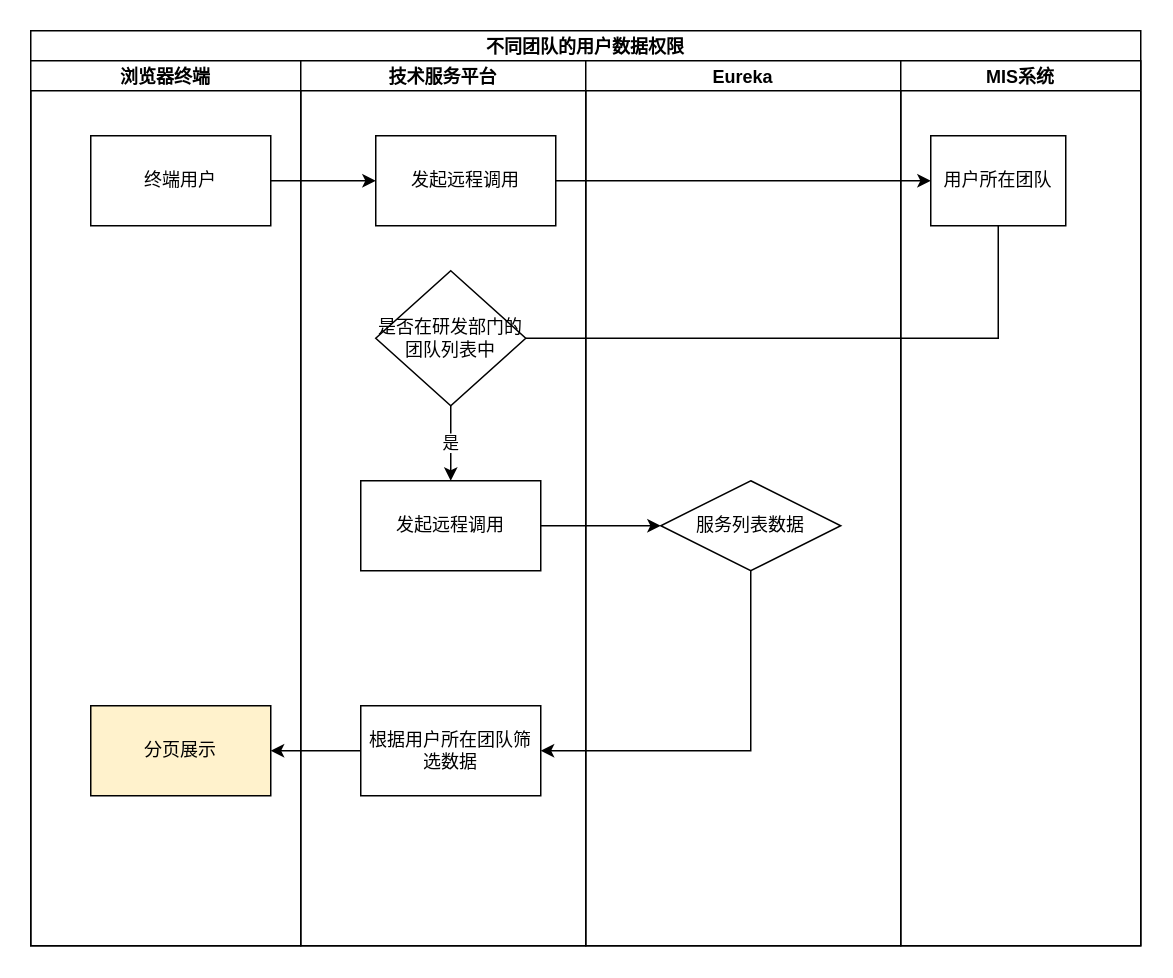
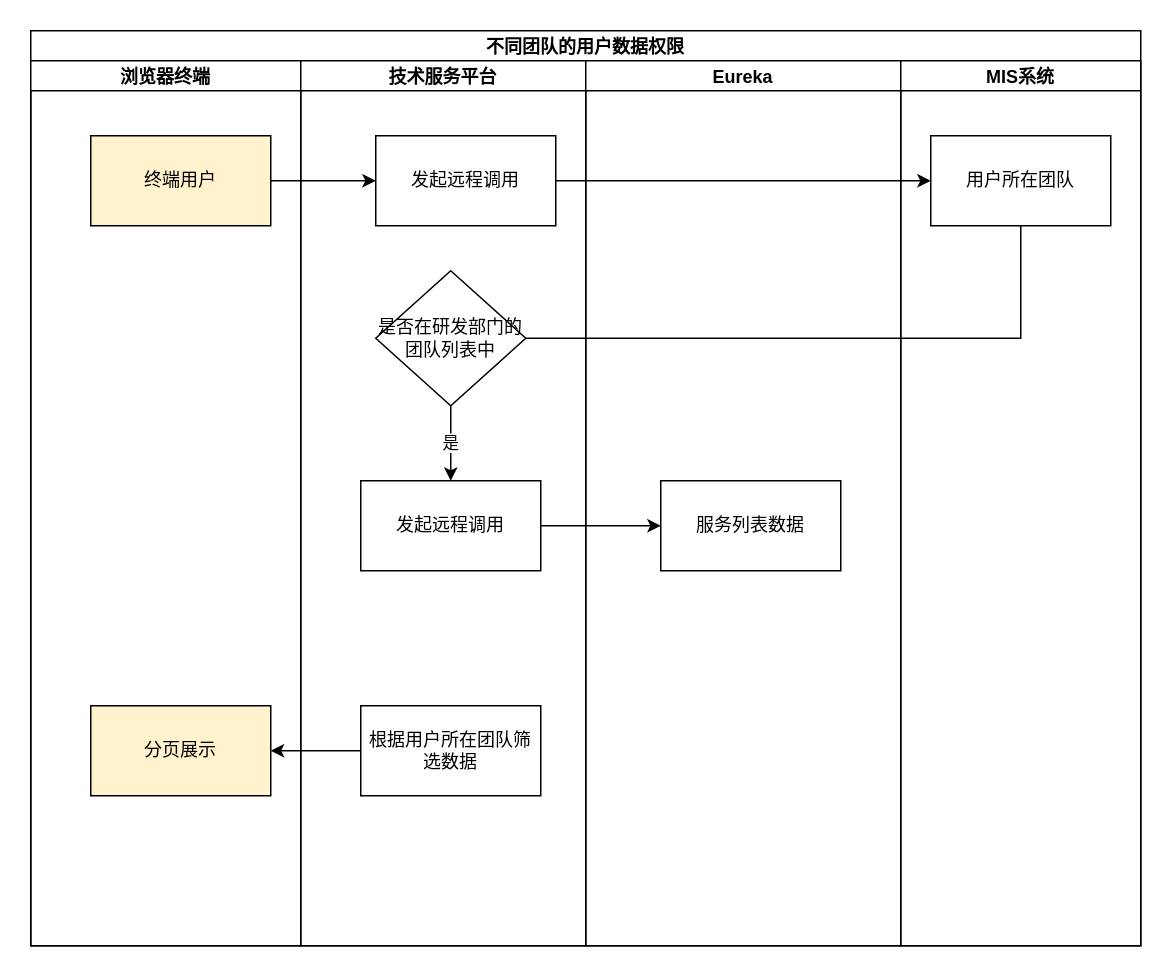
(181, 181) -> (181, 181)
(998, 181) -> (1021, 181)
(751, 526) -> (751, 526)
(741, 751) -> none
